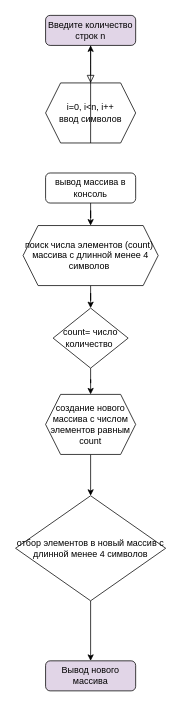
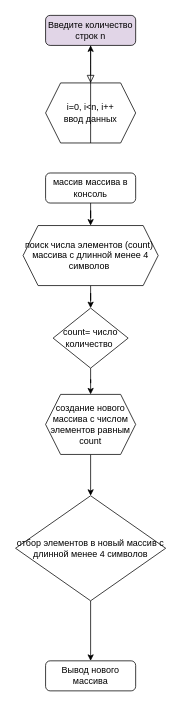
(90, 113) -> (90, 113)
(90, 188) -> (90, 188)
(90, 675) -> (90, 675)
